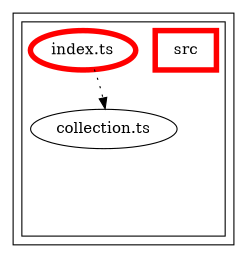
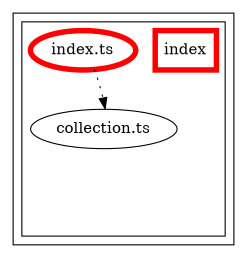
(186, 50) -> (186, 50)
